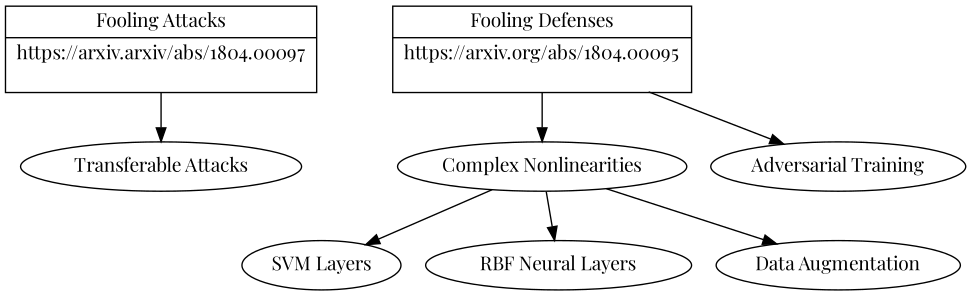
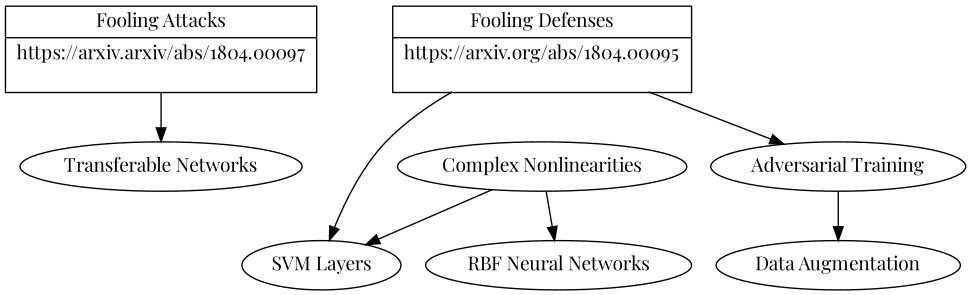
(542, 110) -> (380, 148)
(161, 167) -> (161, 167)
(685, 214) -> (838, 209)
(559, 265) -> (559, 265)
